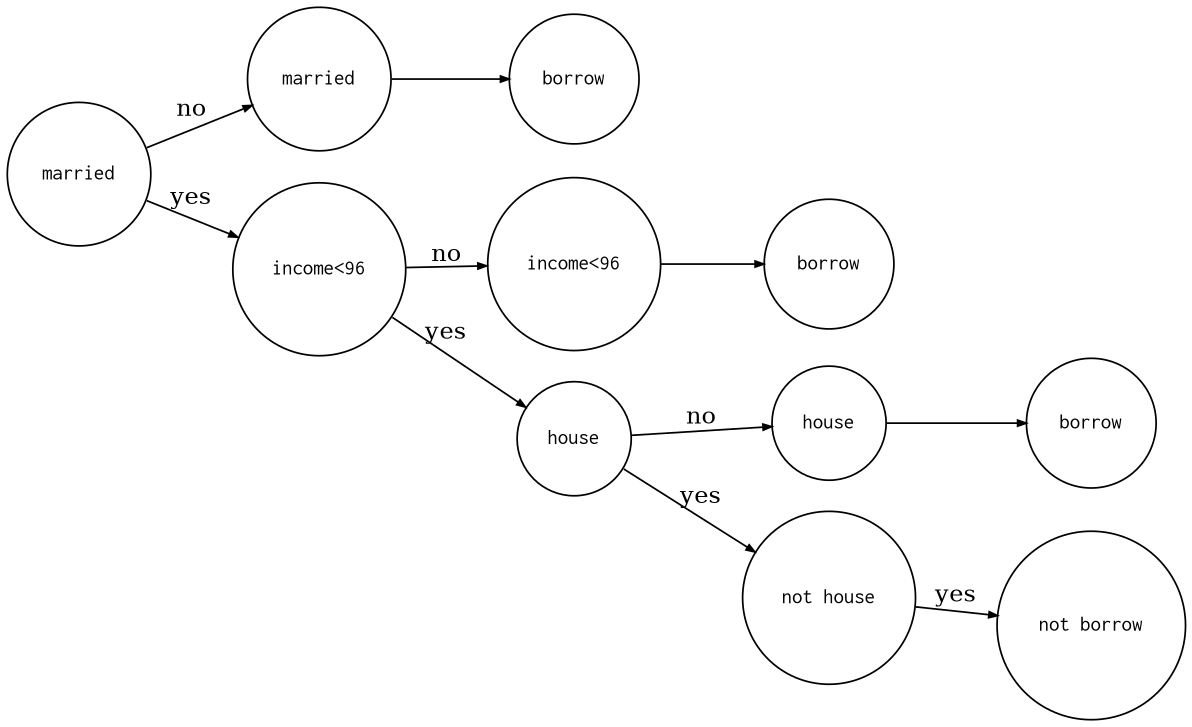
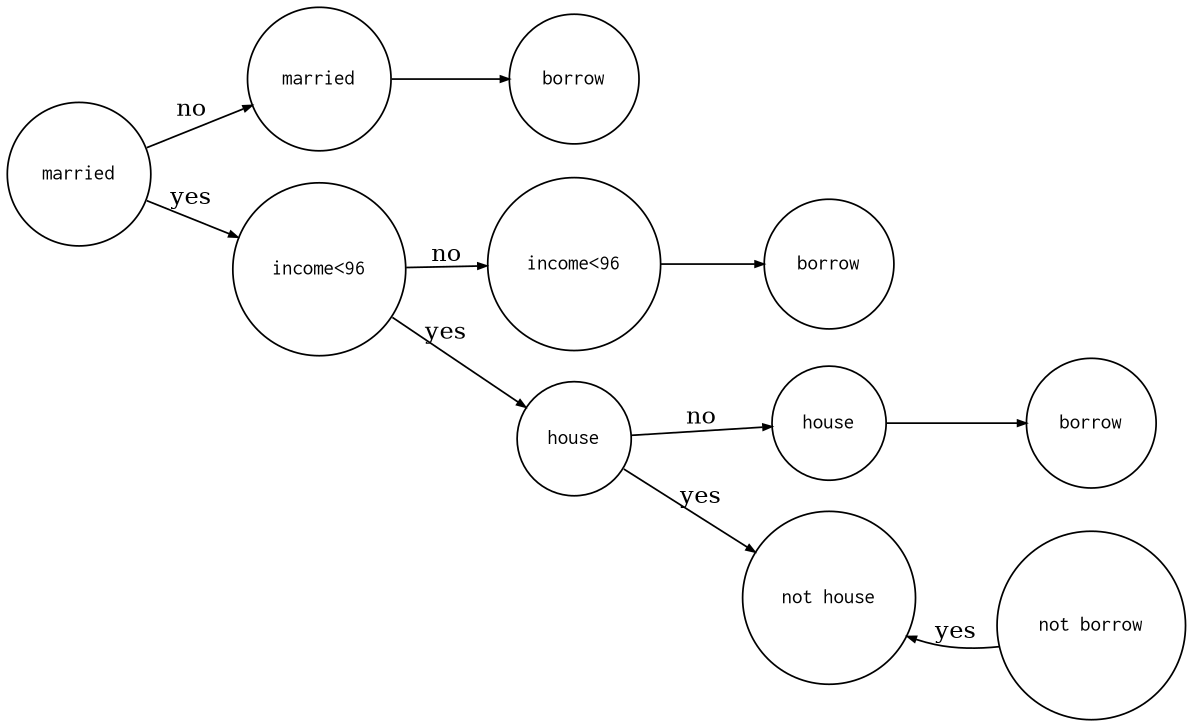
(952, 611) -> (957, 648)
